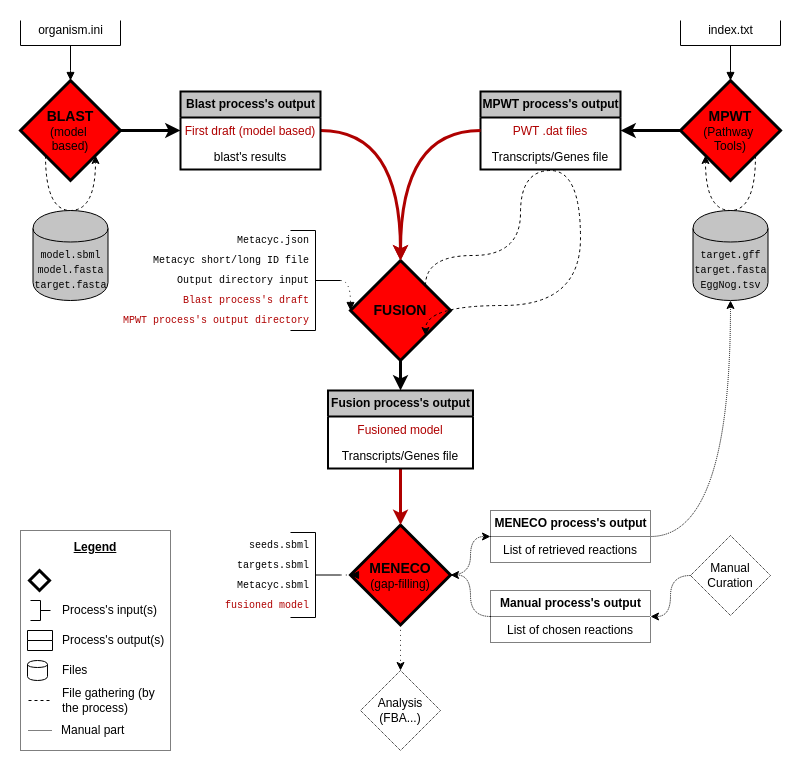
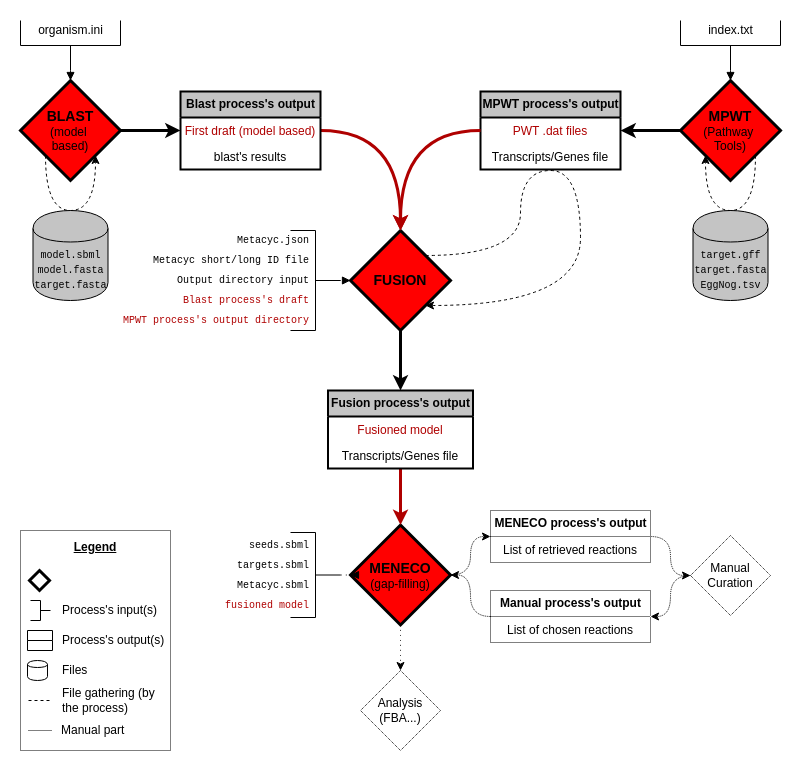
(401, 311) -> (401, 281)
(727, 389) -> (671, 558)
